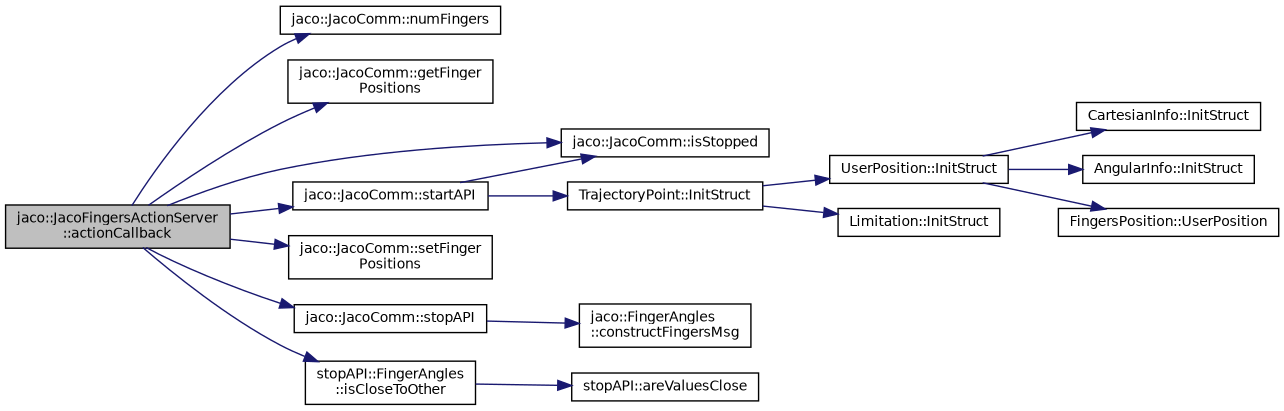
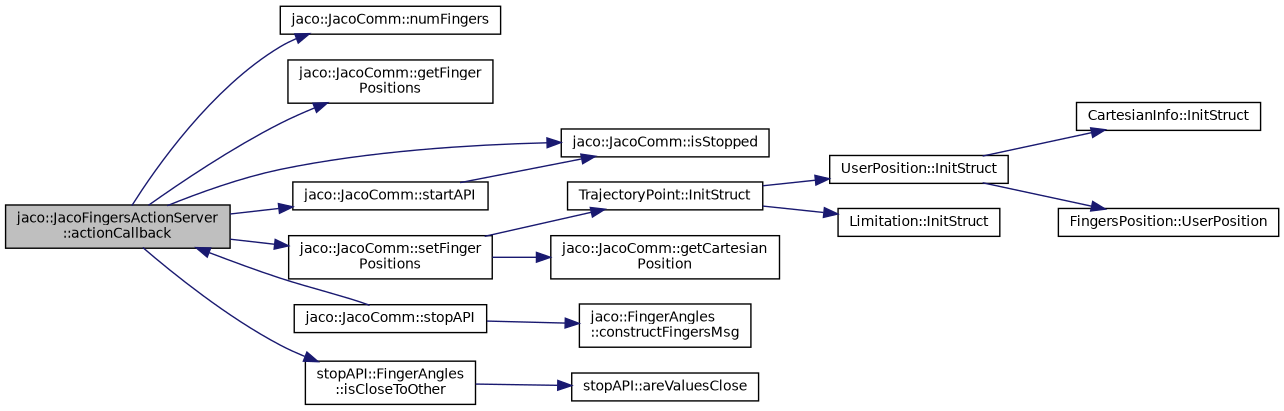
(1169, 169) -> none
(521, 196) -> (538, 224)
none -> (665, 257)
(212, 278) -> (289, 281)
